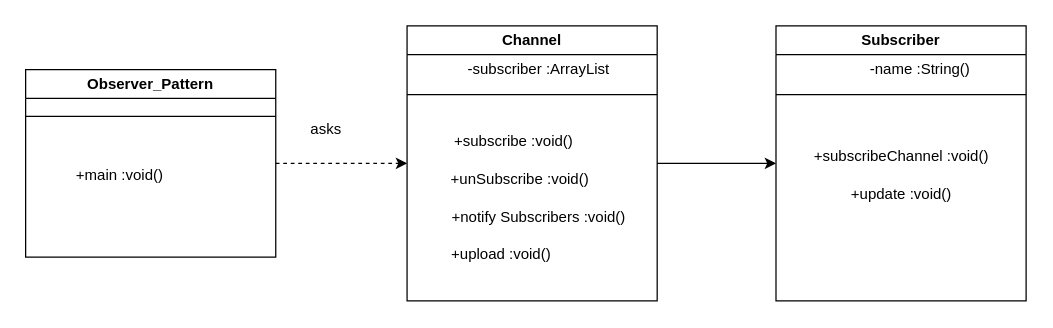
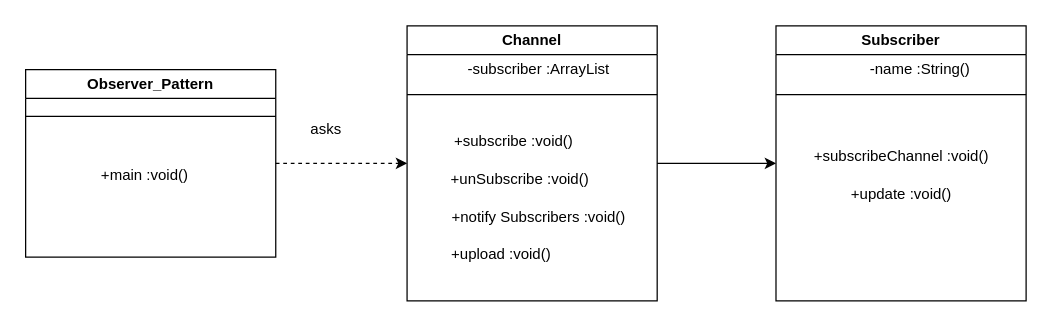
(119, 176) -> (144, 176)
